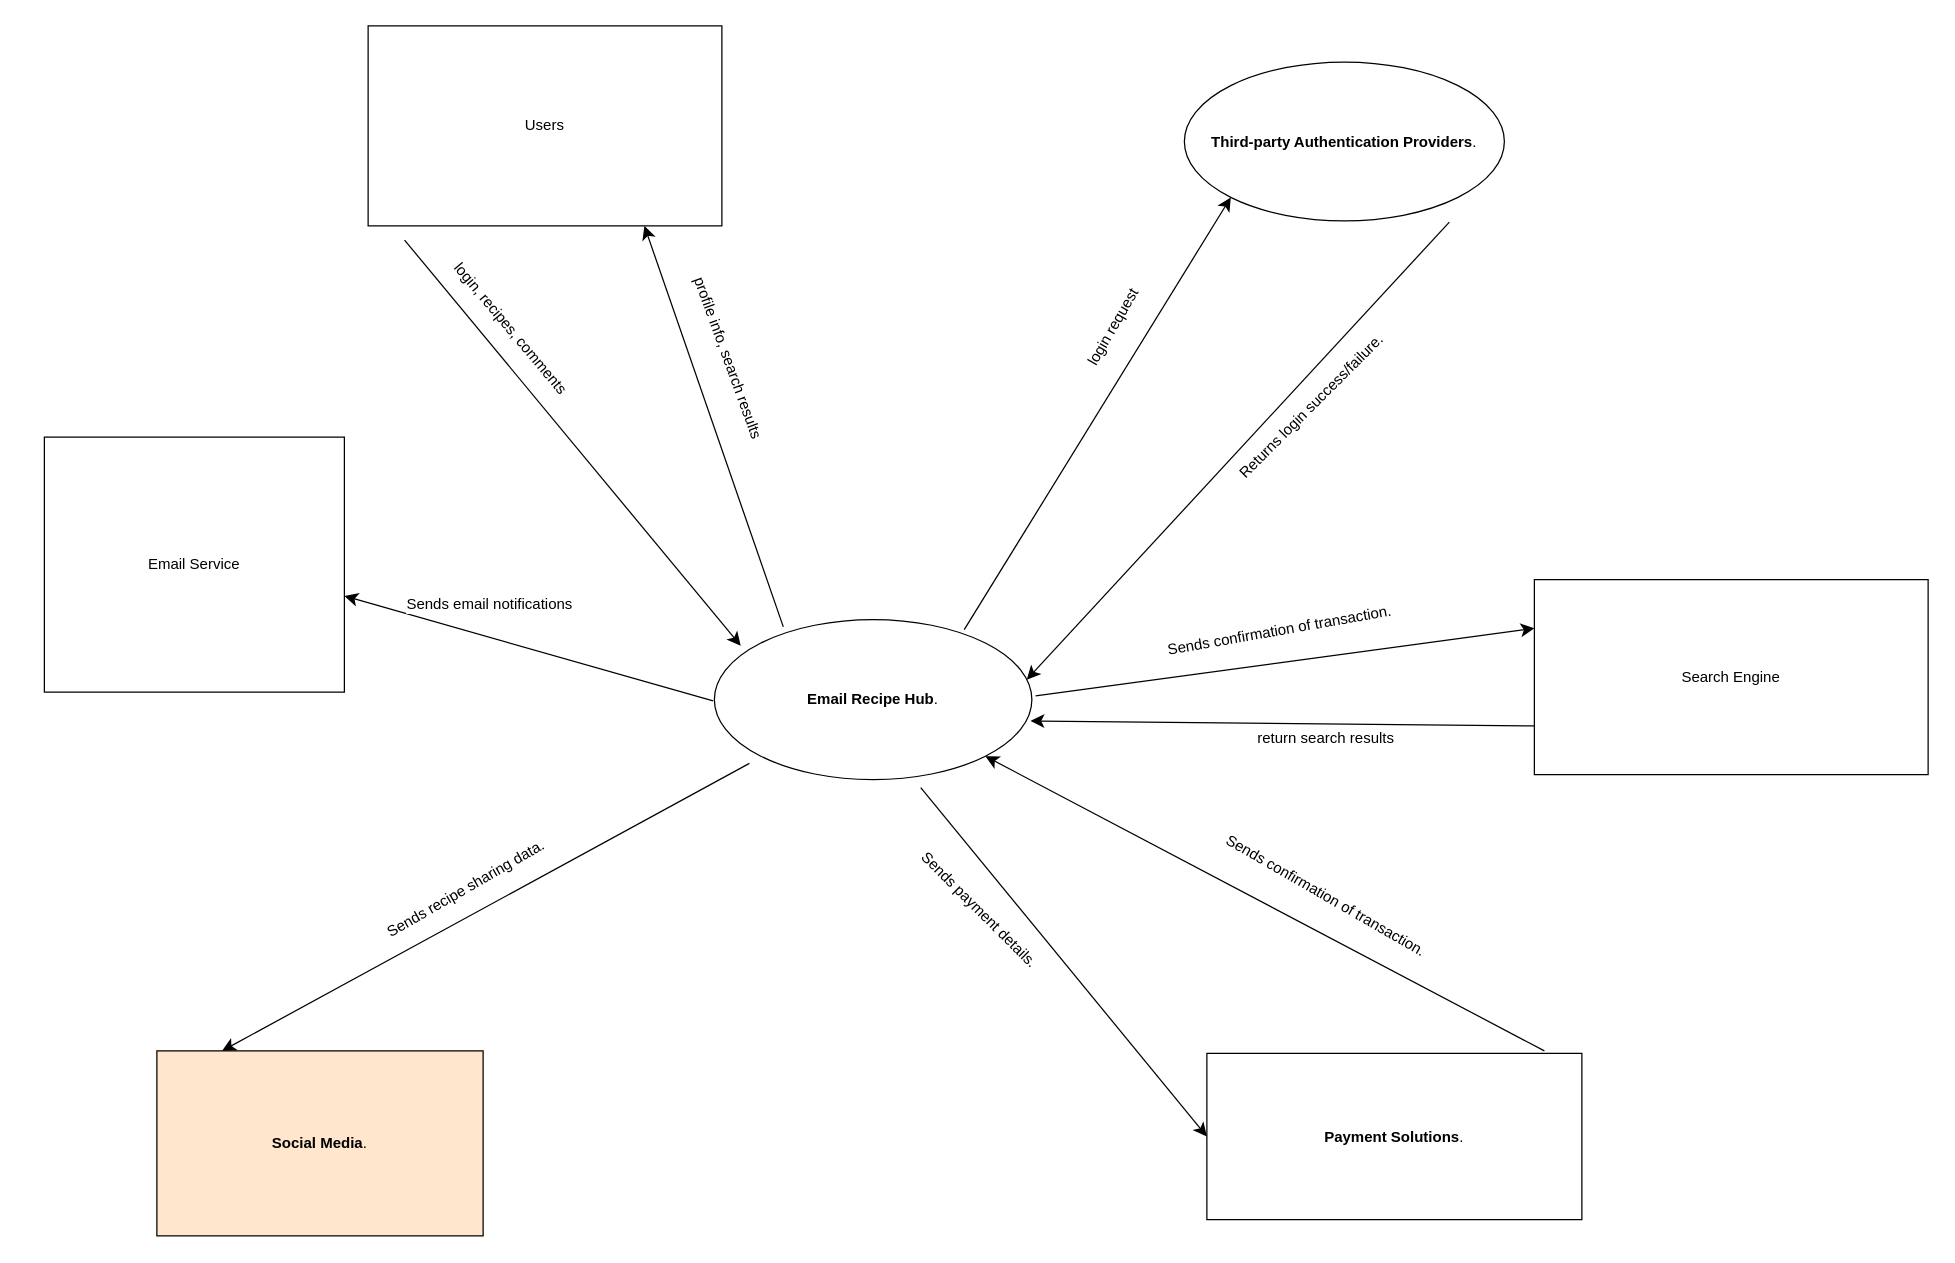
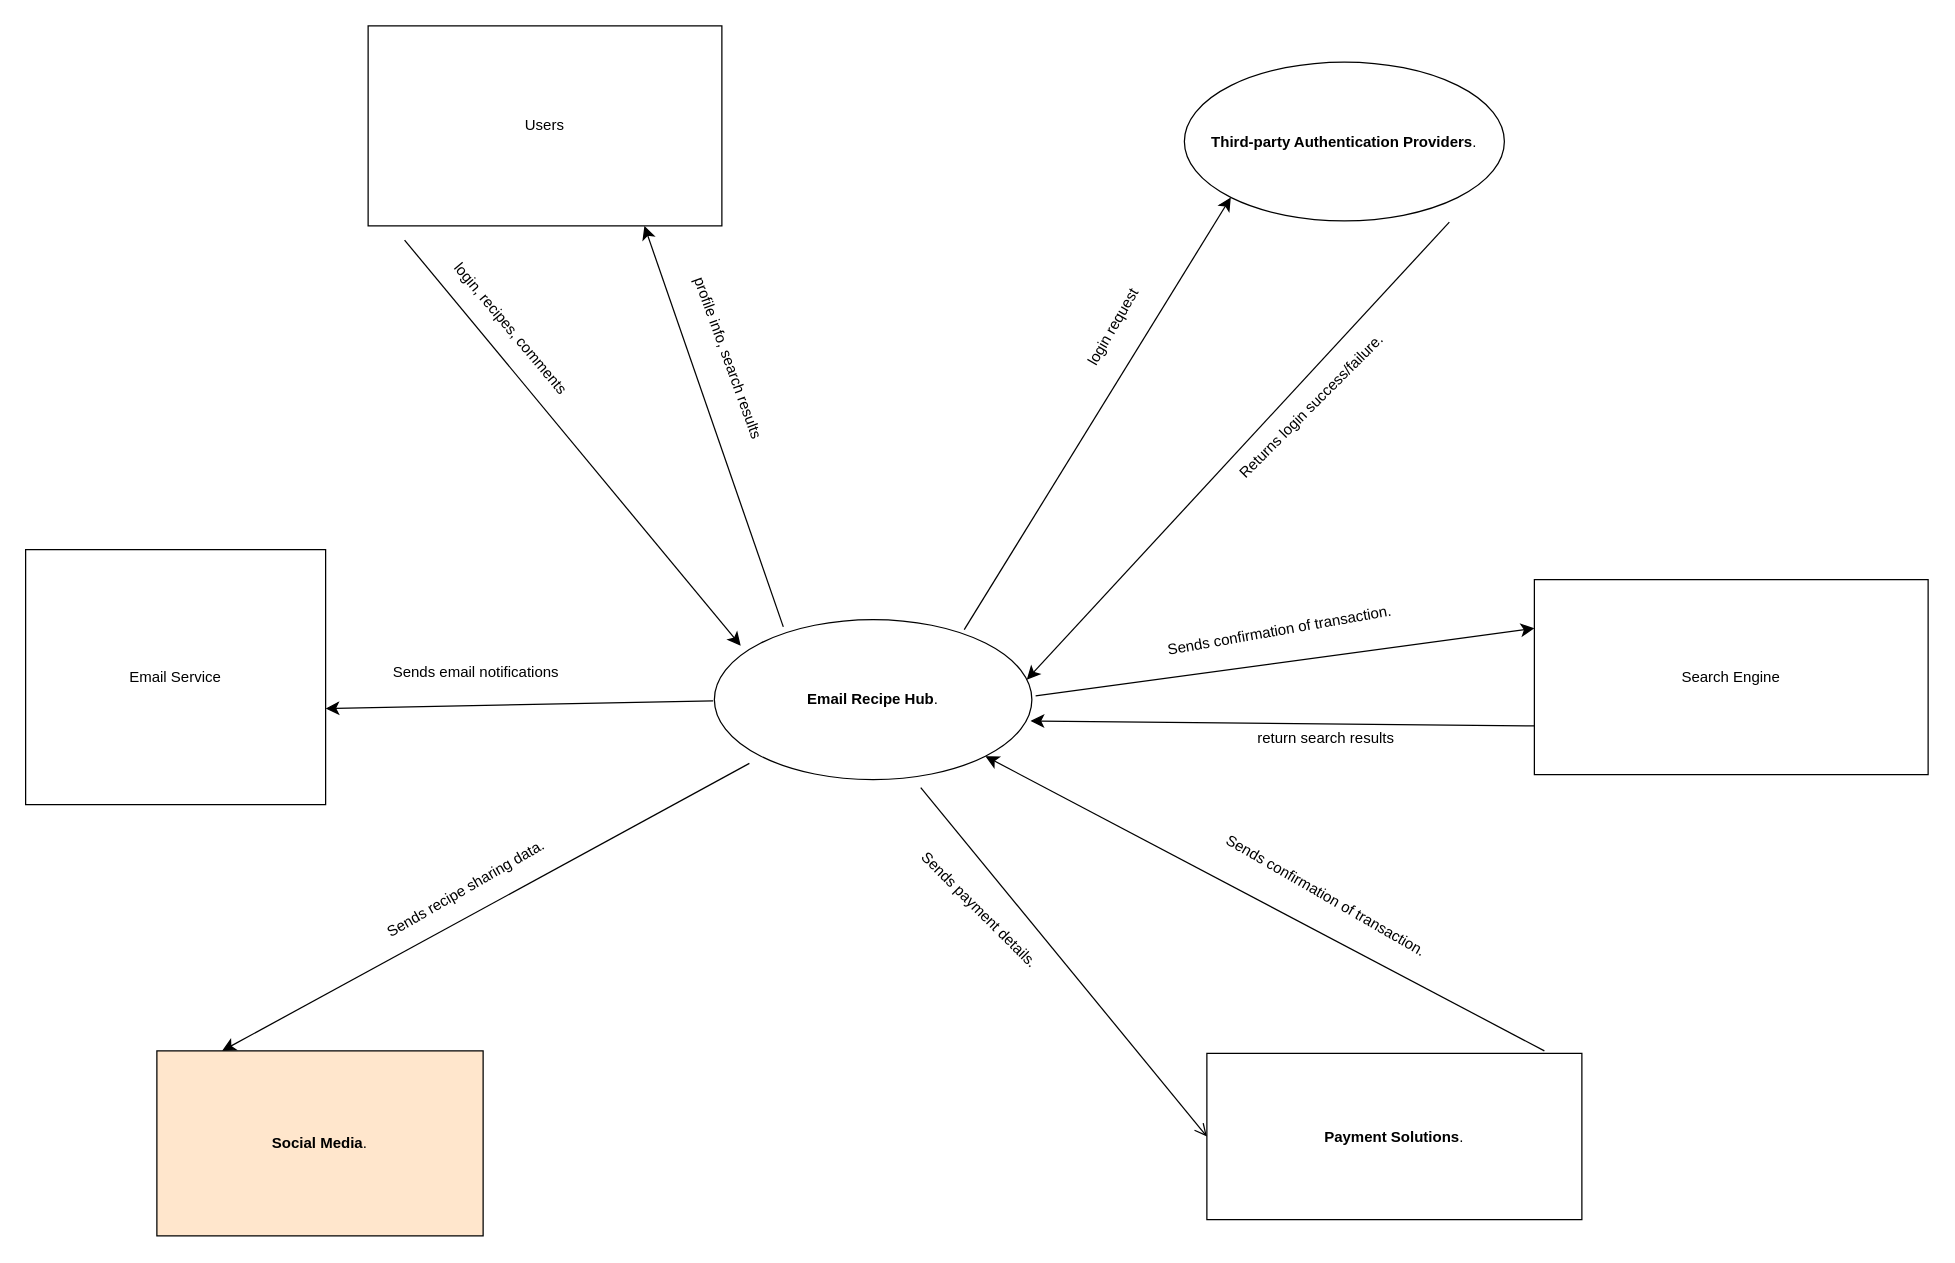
(194, 564) -> (176, 677)
(1199, 1127) -> (1201, 1129)
